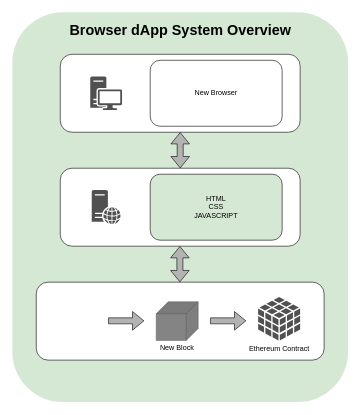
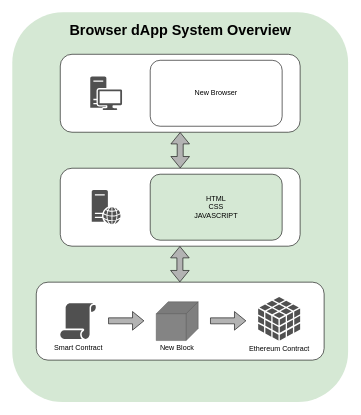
none -> (78, 321)
